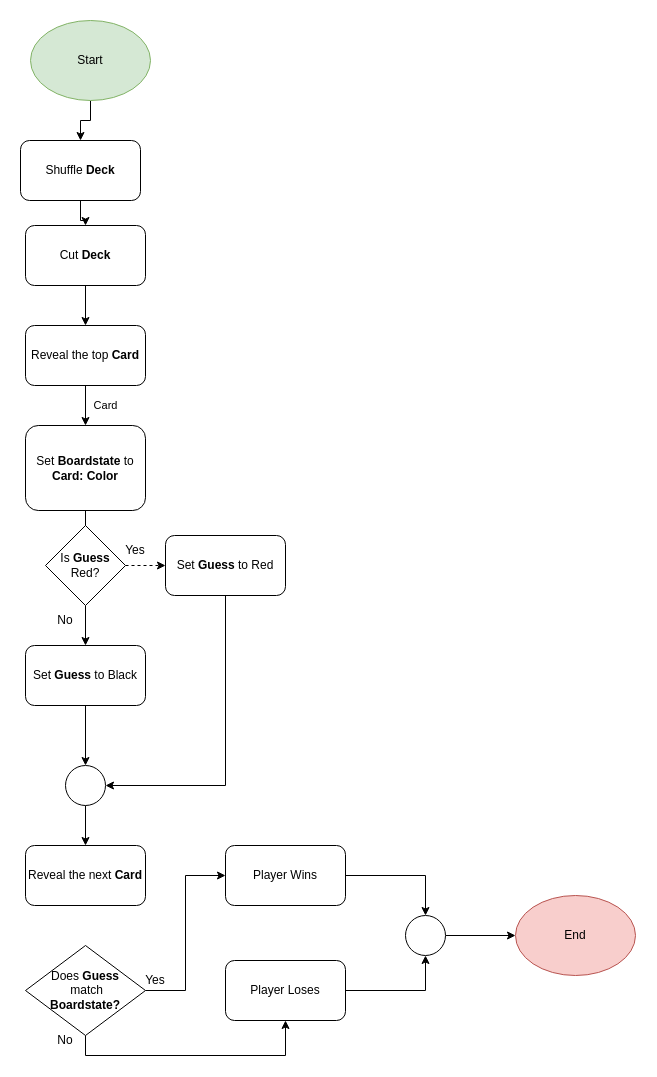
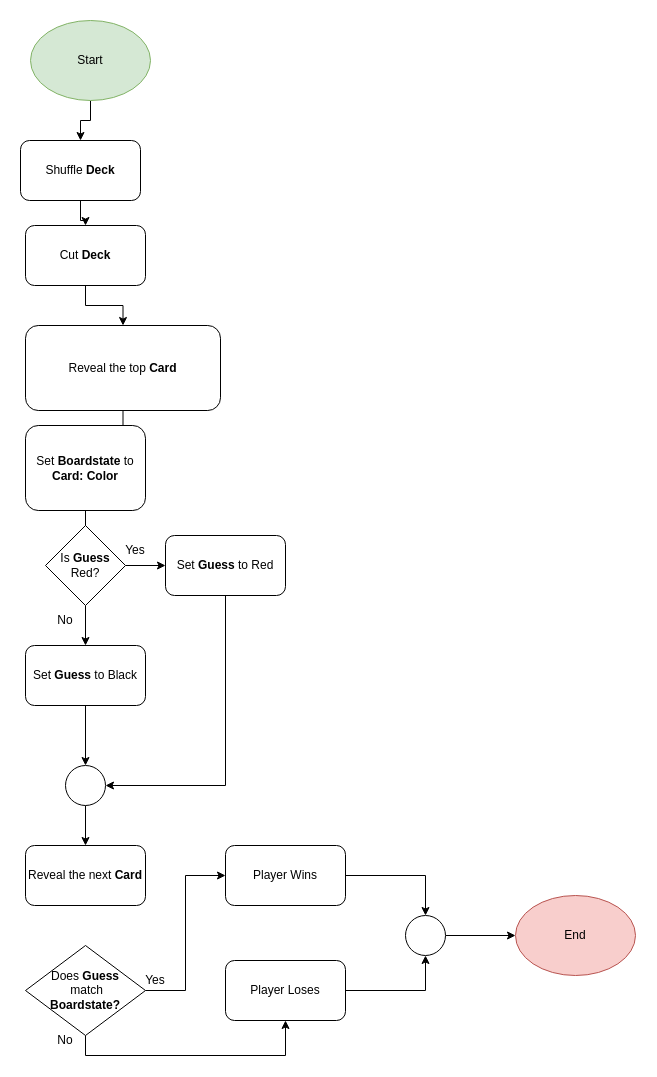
(86, 356) -> (123, 368)
(141, 566) -> (141, 566)
